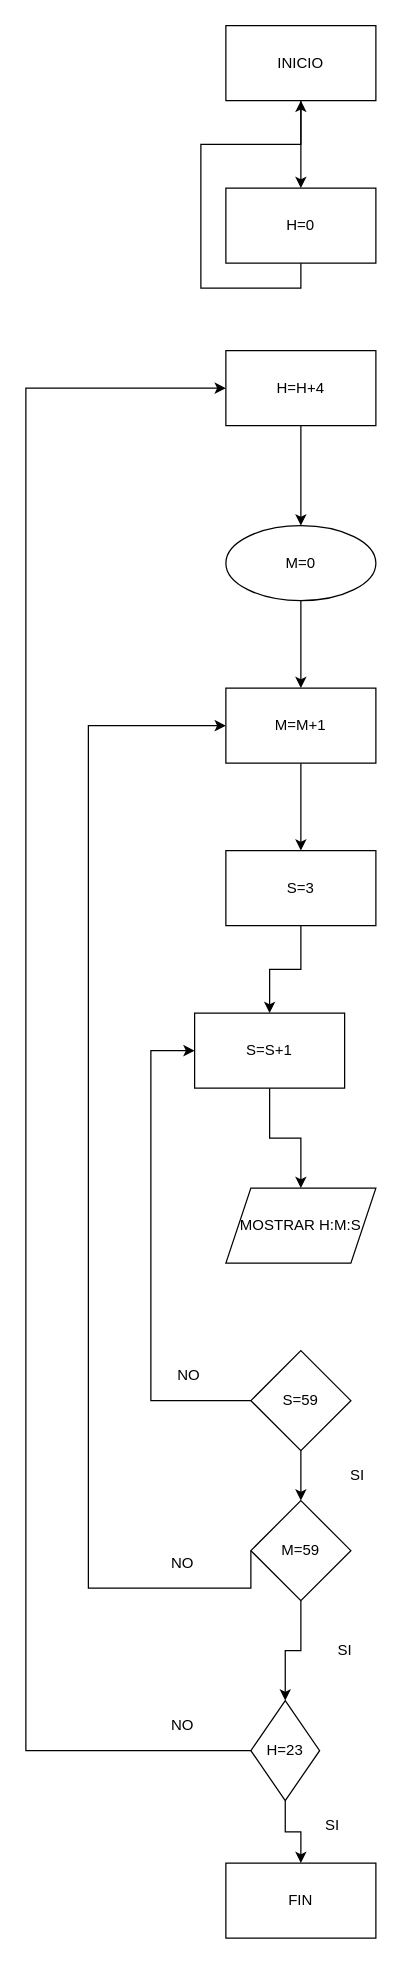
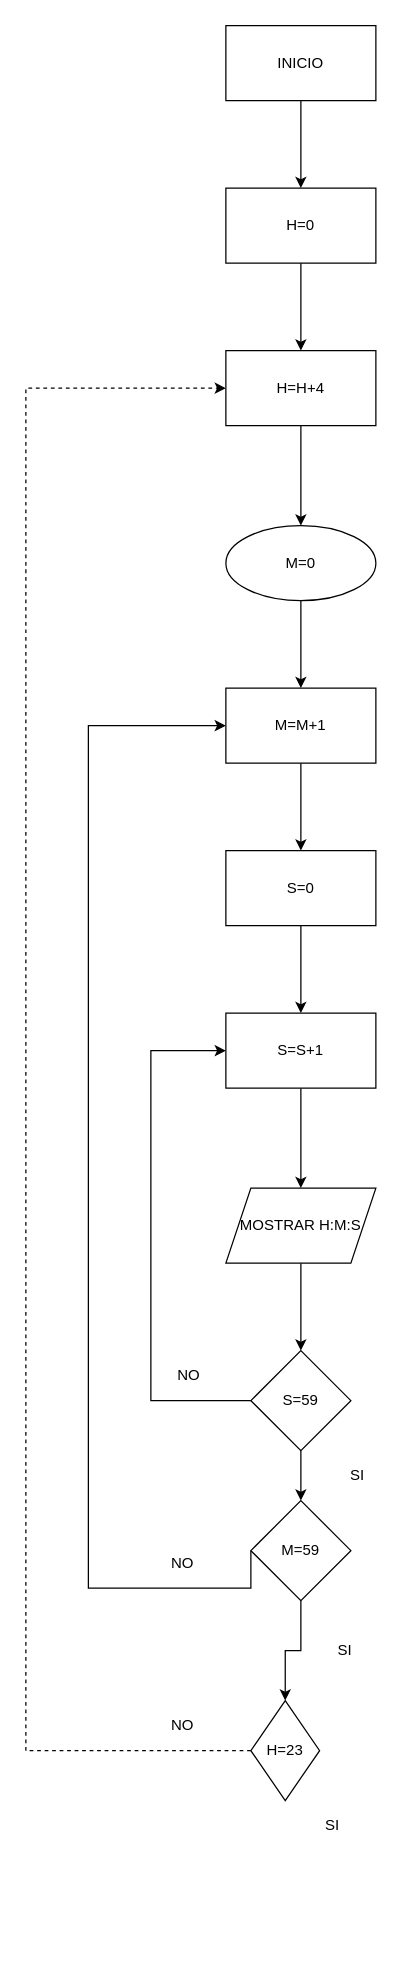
(201, 220) -> (301, 313)
(301, 888) -> (301, 888)
(269, 1051) -> (301, 1051)
(26, 1085) -> (26, 1085)
none -> (301, 1302)
(288, 1832) -> none
(301, 1901) -> none
